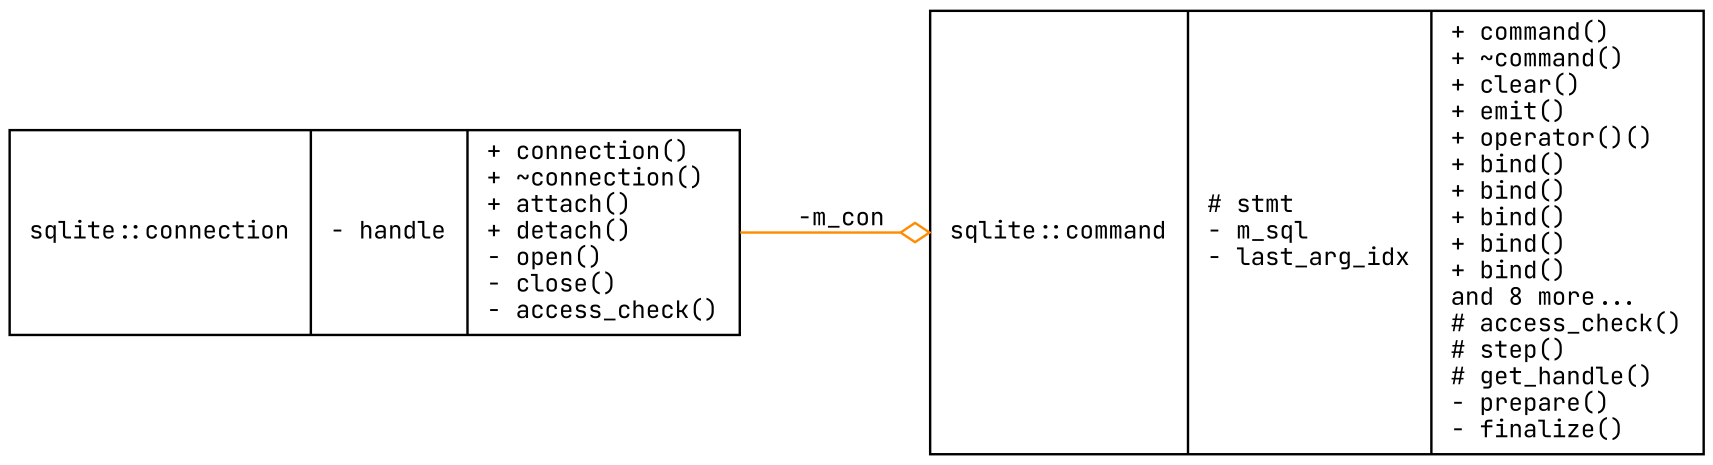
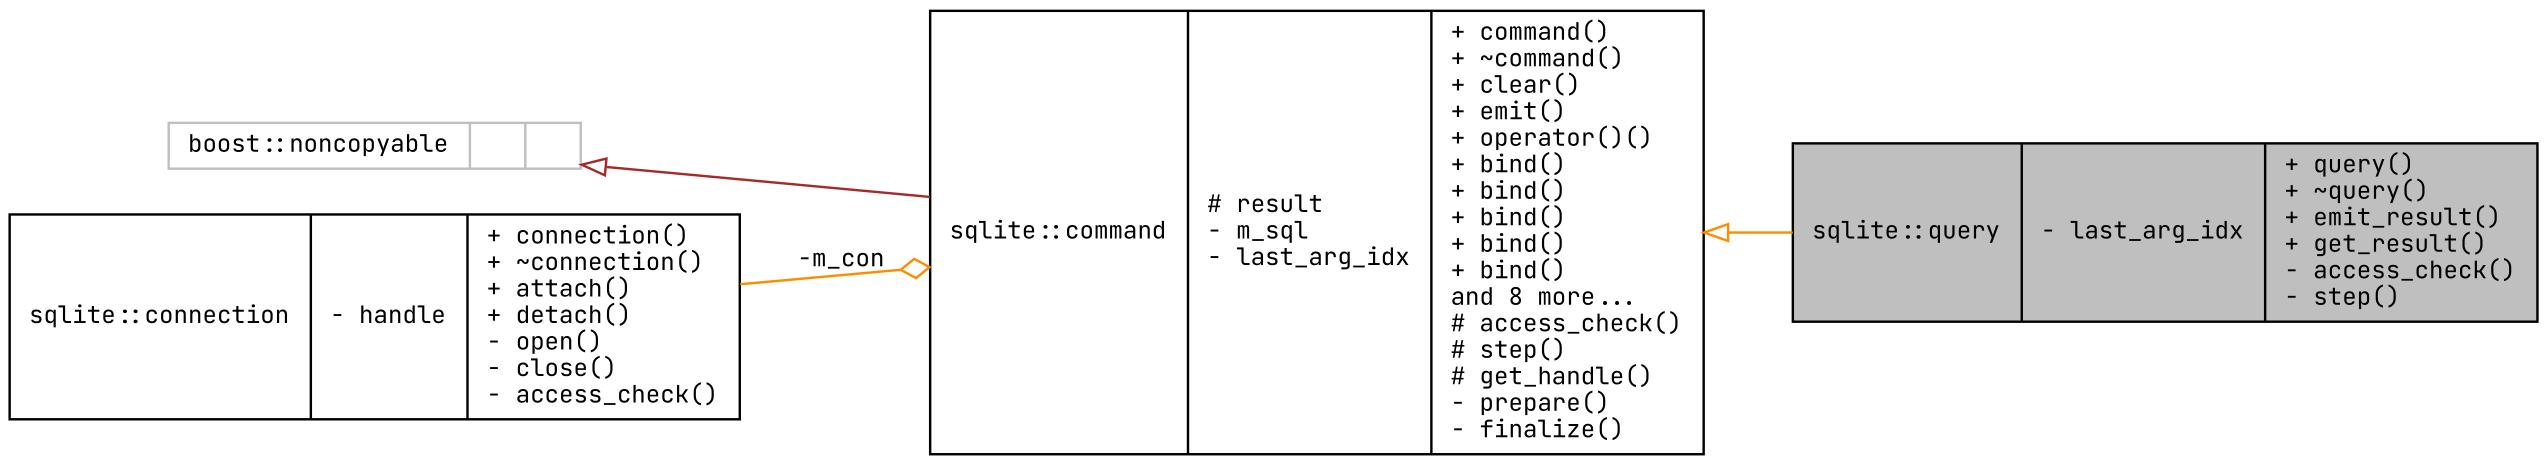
none -> (375, 146)
(1252, 205) -> (1266, 205)
none -> (2165, 233)
